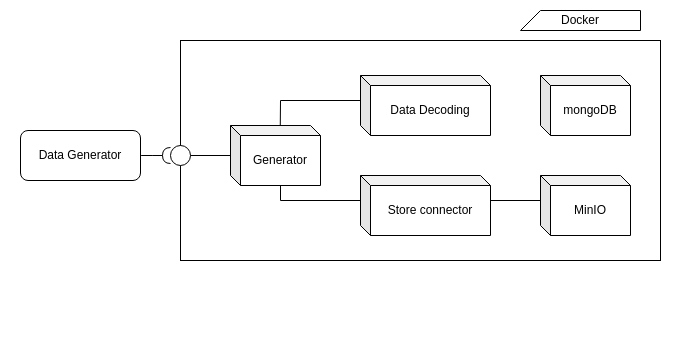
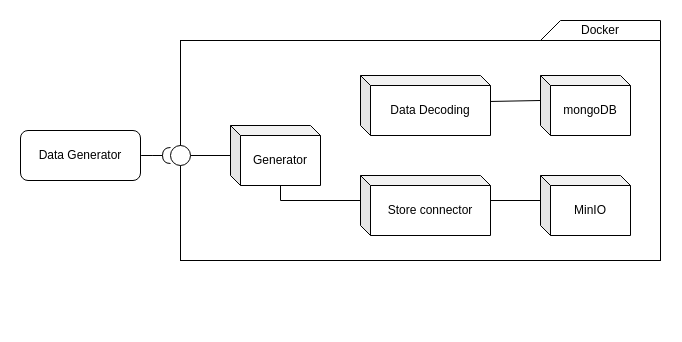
(581, 21) -> (601, 31)
(308, 101) -> none
none -> (515, 101)
